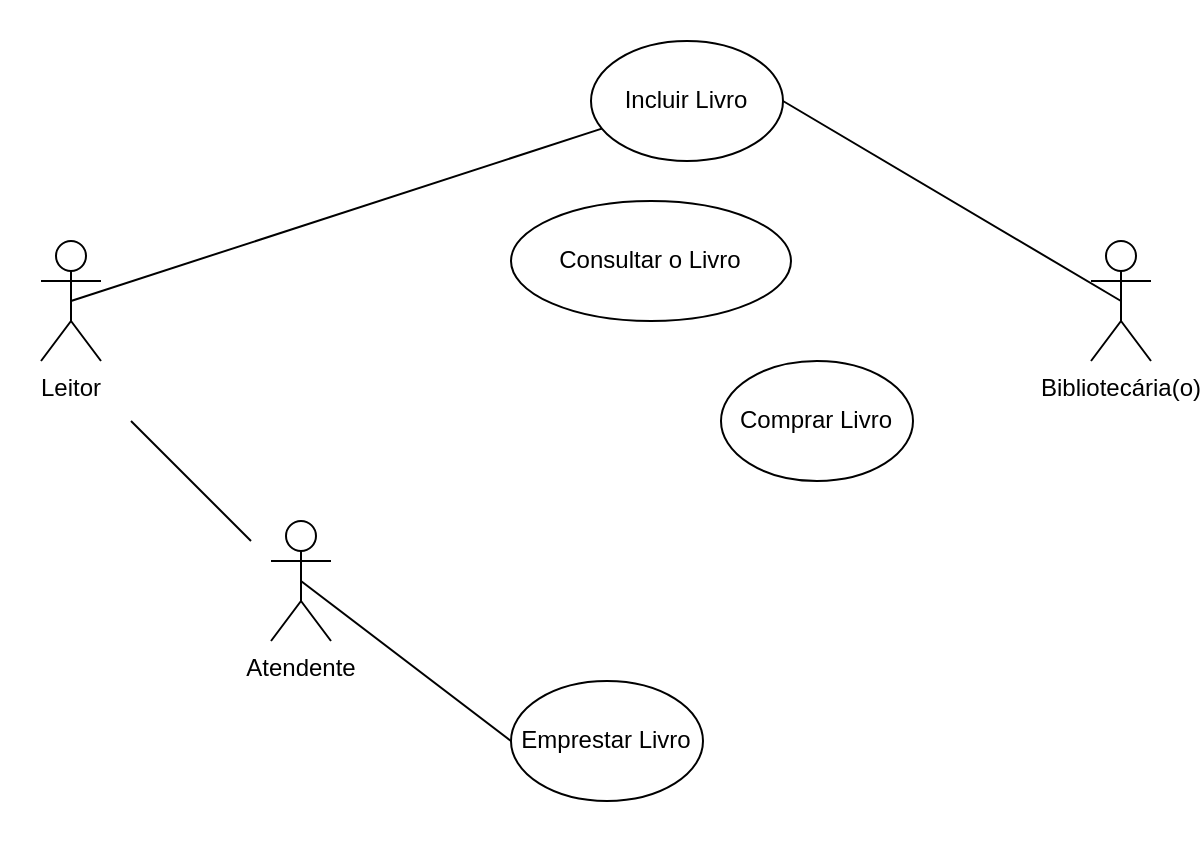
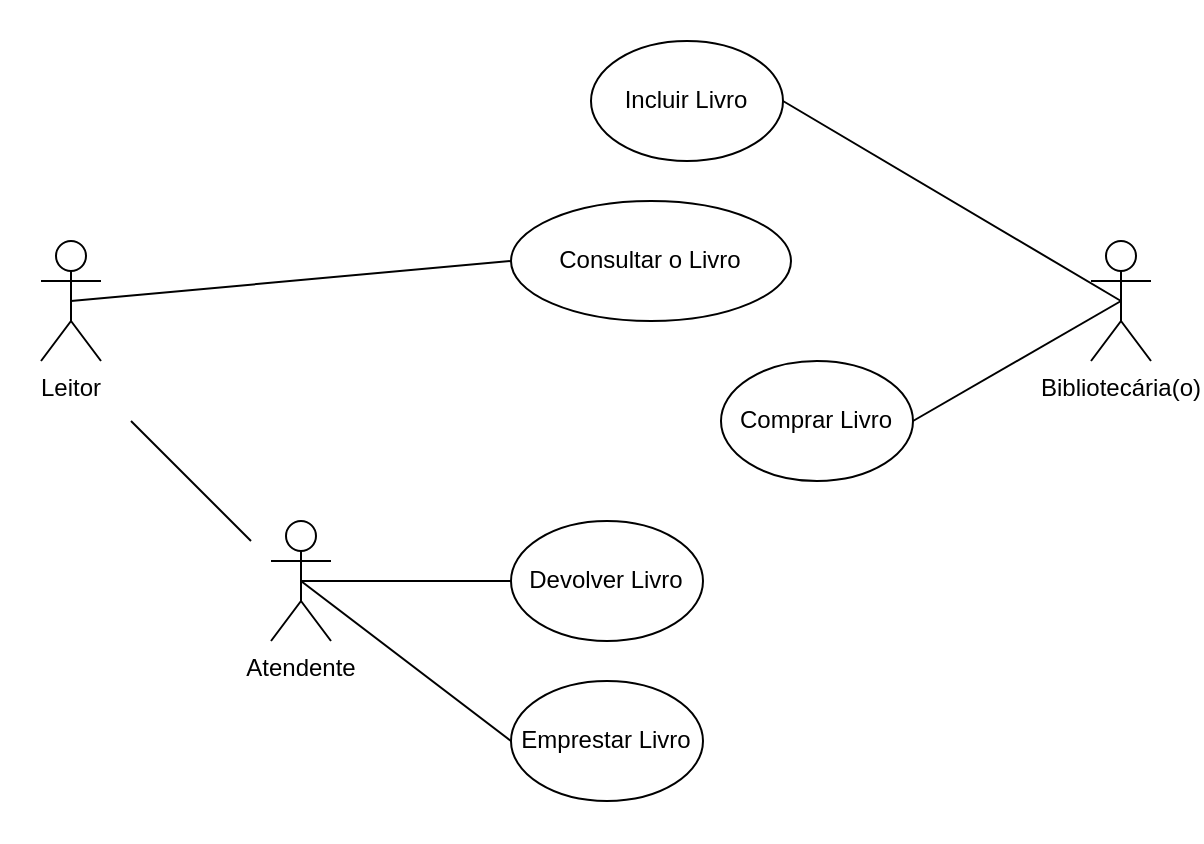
(349, 211) -> (300, 280)
none -> (1014, 363)
none -> (415, 581)
none -> (607, 581)
